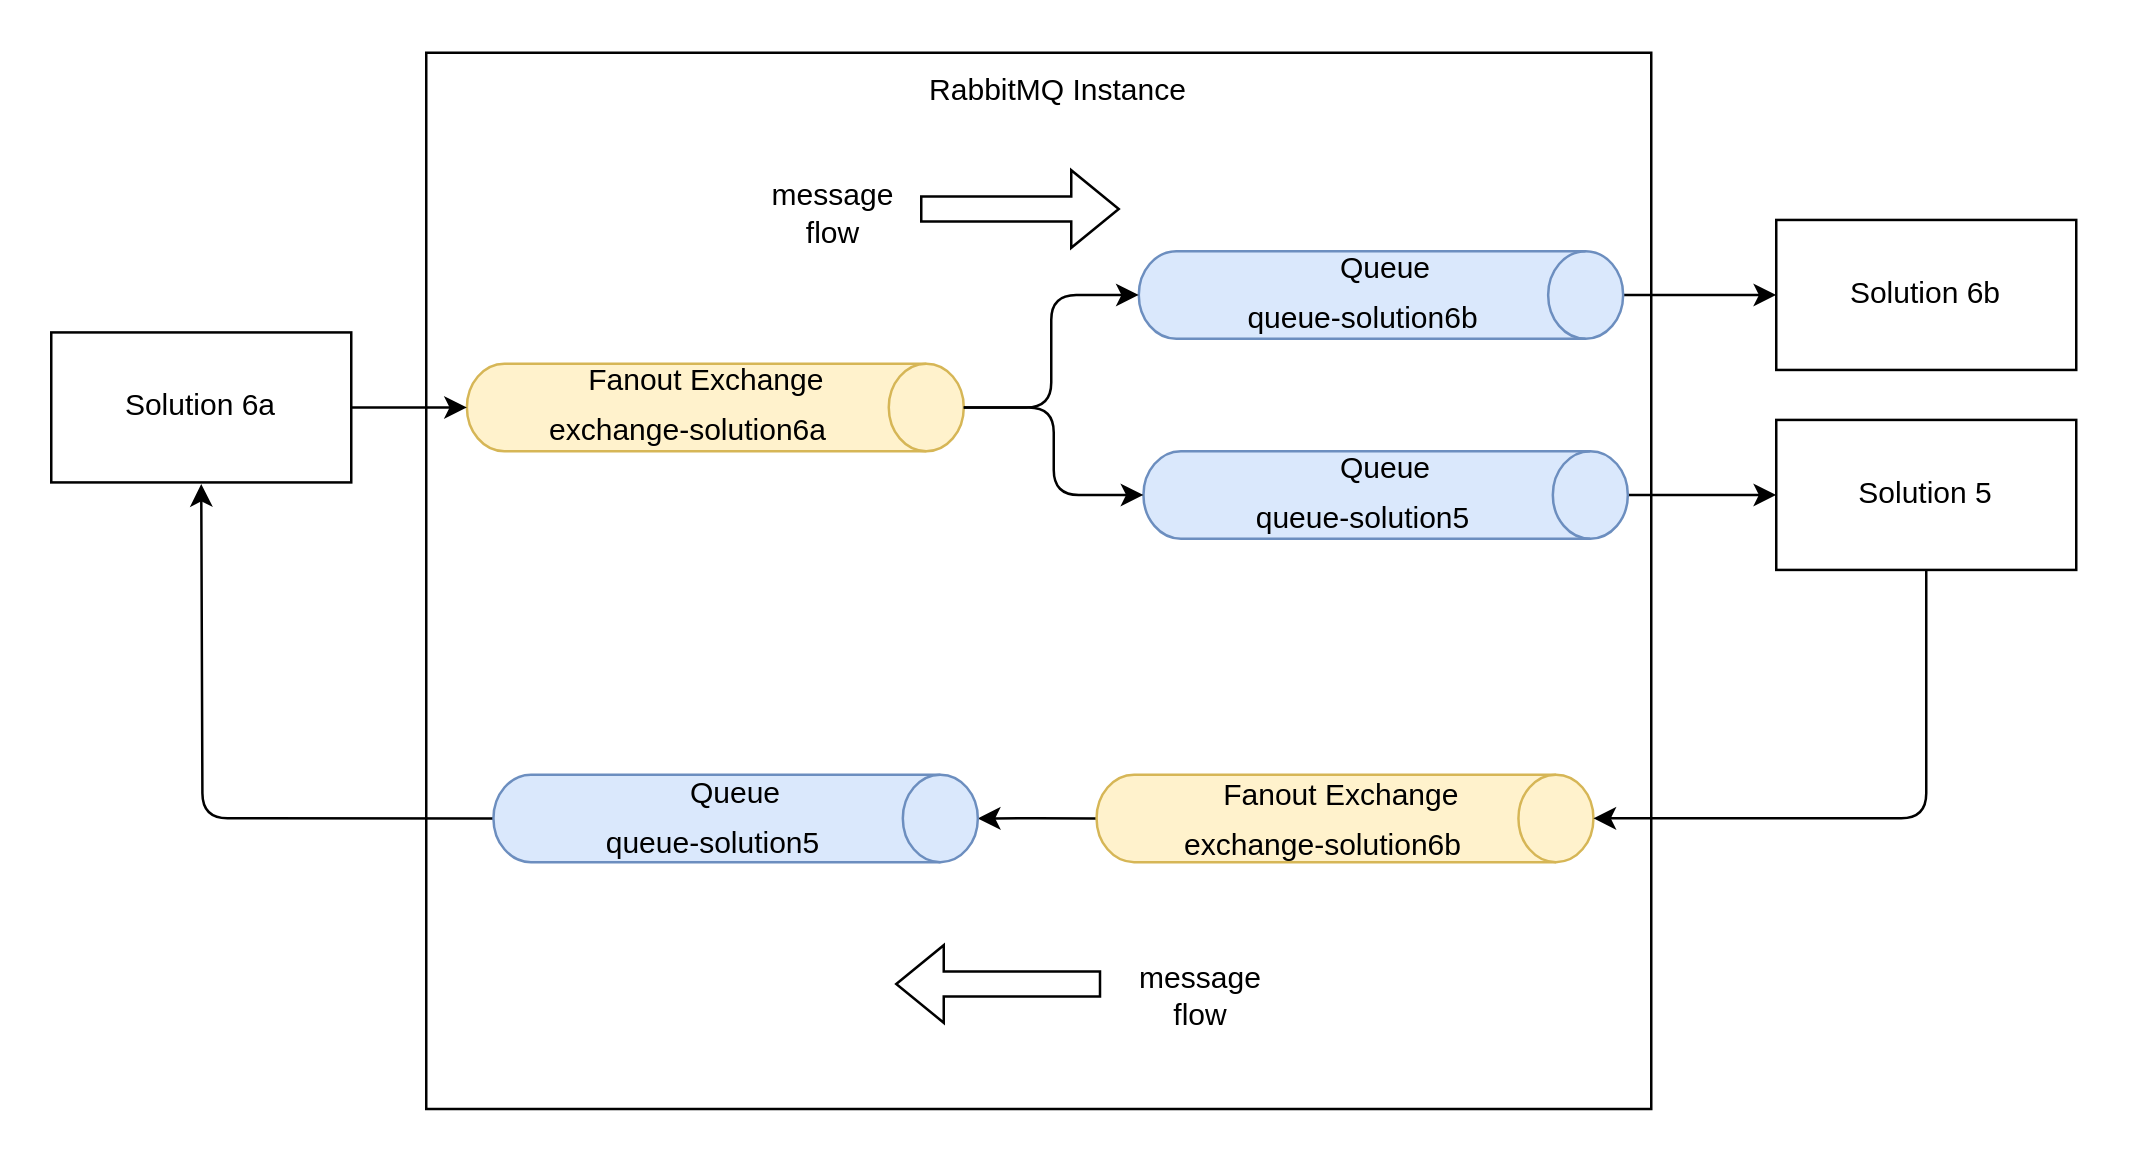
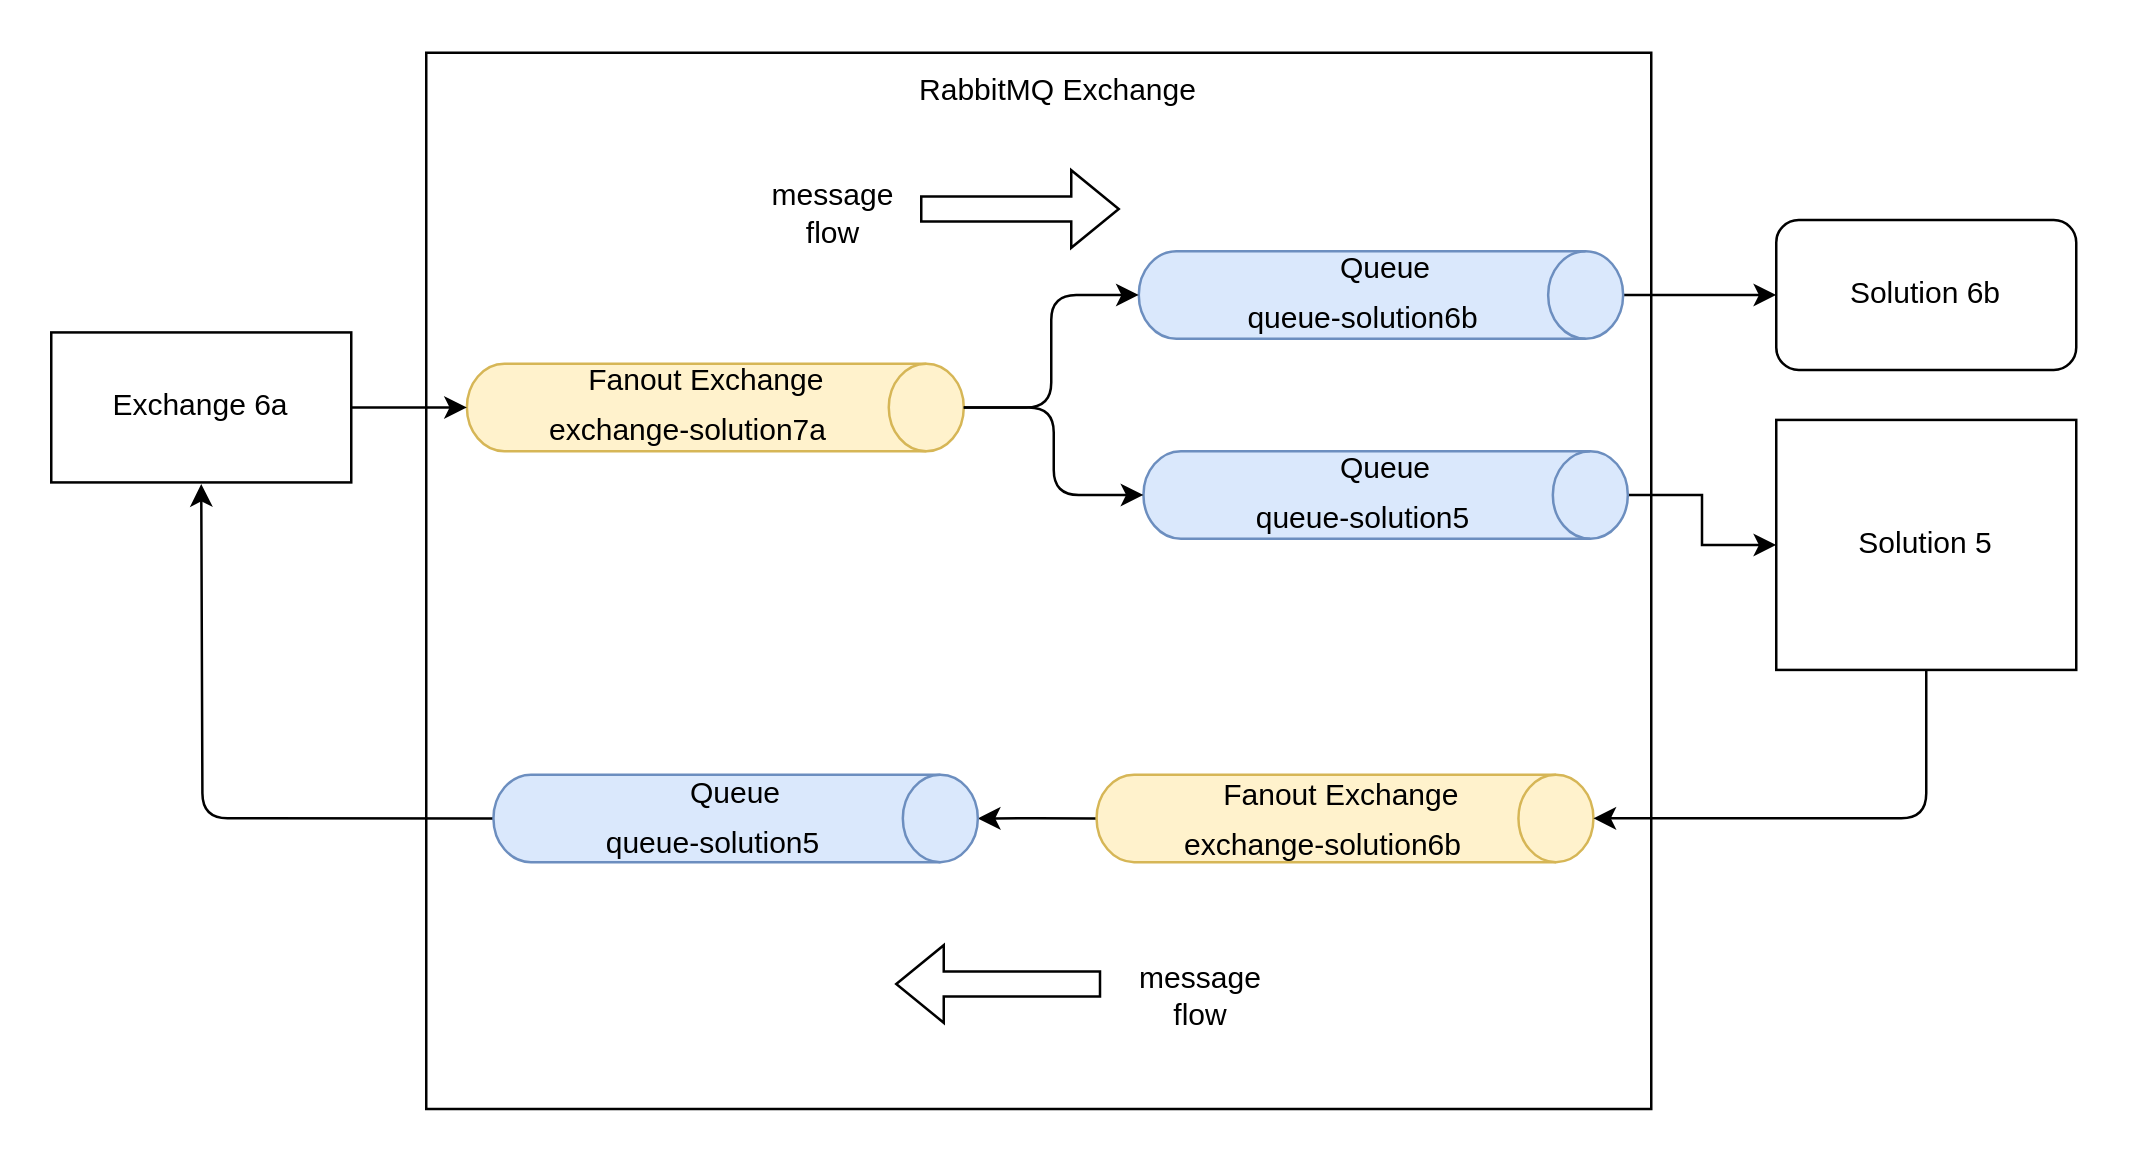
(1059, 91) -> (1059, 91)
(1926, 295) -> (1926, 295)
(201, 406) -> (201, 406)
(689, 431) -> (689, 431)
(1926, 495) -> (1926, 545)
